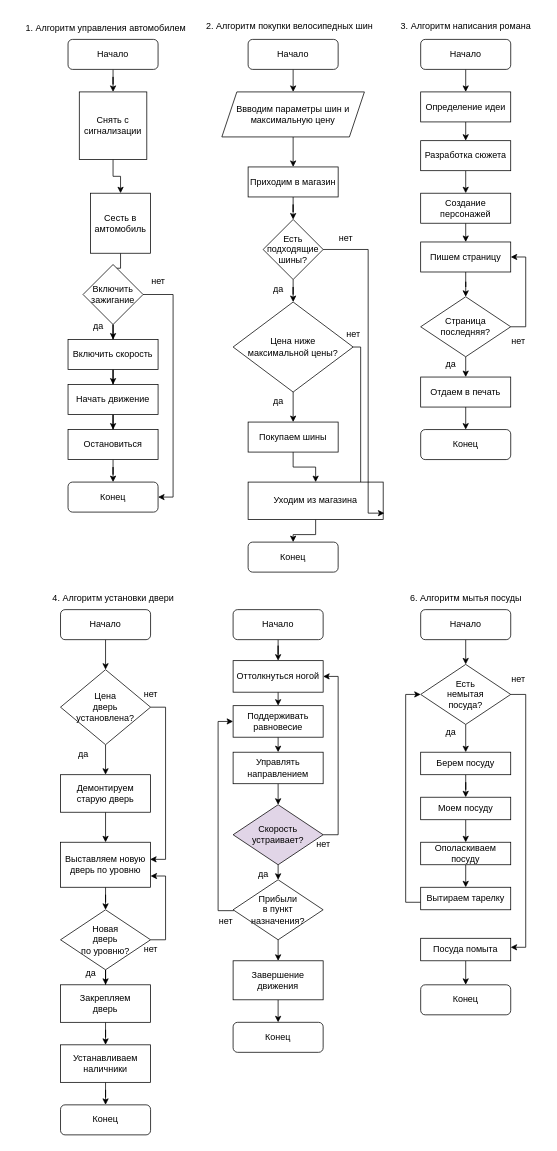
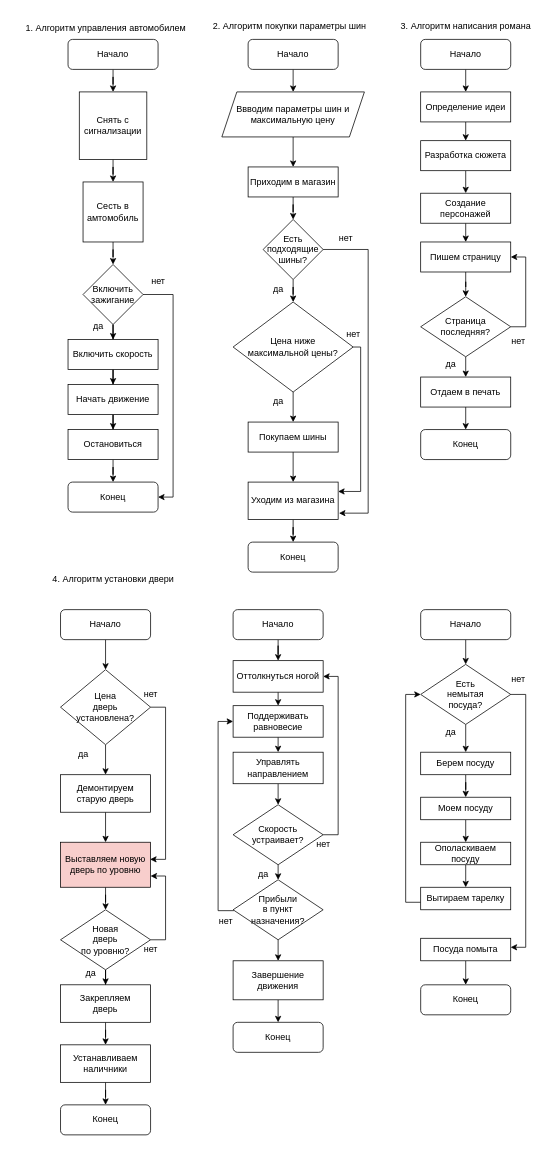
(290, 27) -> (290, 27)
(120, 223) -> (113, 212)
(315, 501) -> (293, 501)
(113, 598) -> (113, 579)
(465, 598) -> none
(278, 834) -> (278, 834)
(105, 864) -> (105, 864)
